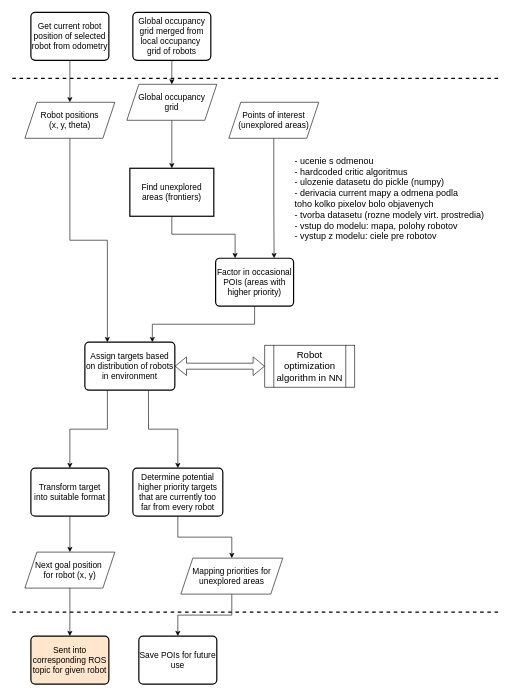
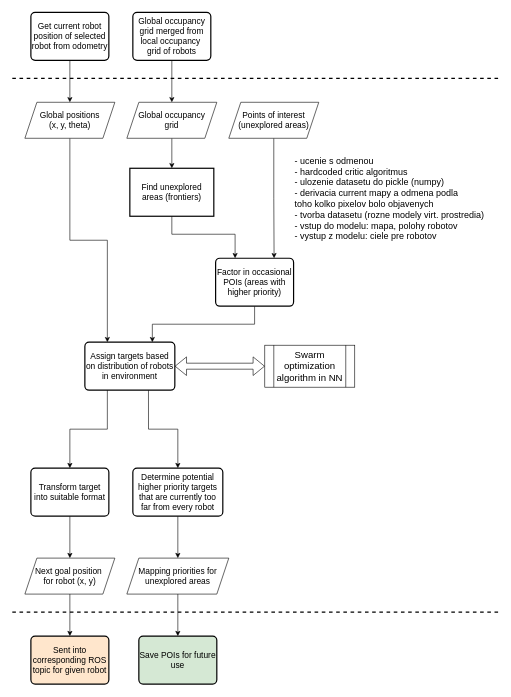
(172, 102) -> (172, 120)
(70, 120) -> (70, 120)
(310, 366) -> (310, 366)
(70, 570) -> (70, 576)
(232, 576) -> (178, 576)
(178, 660) -> (178, 660)
